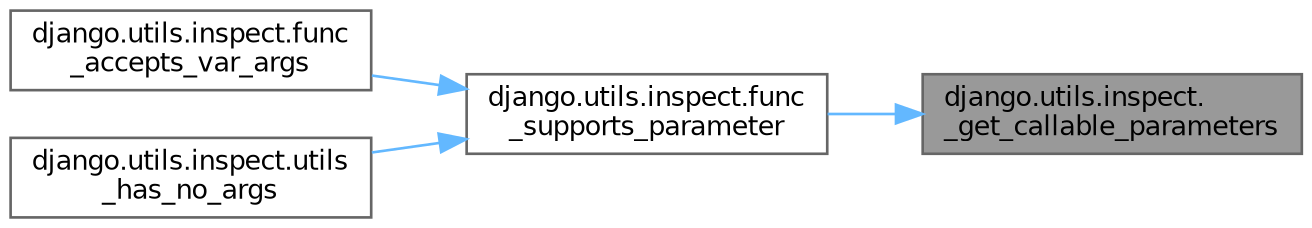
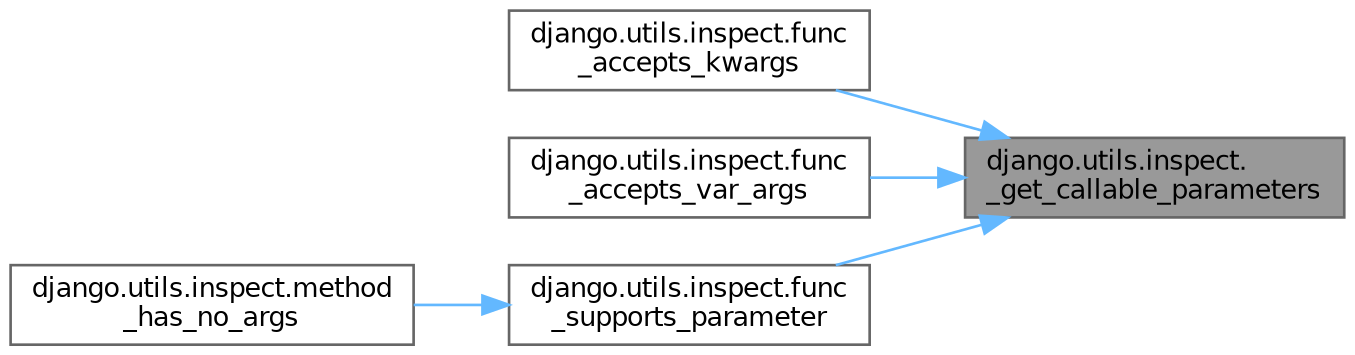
none -> (689, 50)
(406, 80) -> (904, 178)
(191, 178) -> (212, 305)
